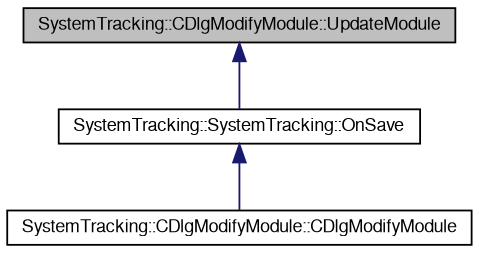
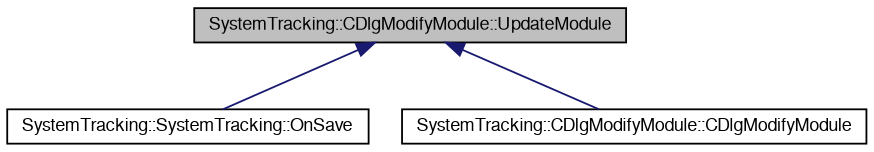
(239, 187) -> (531, 80)
